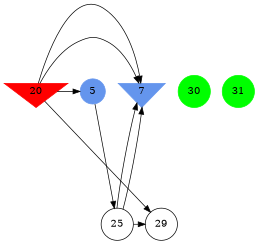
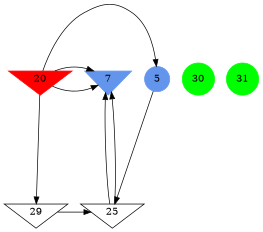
(117, 224) -> (112, 212)
(136, 224) -> (71, 212)
(161, 224) -> (36, 212)
